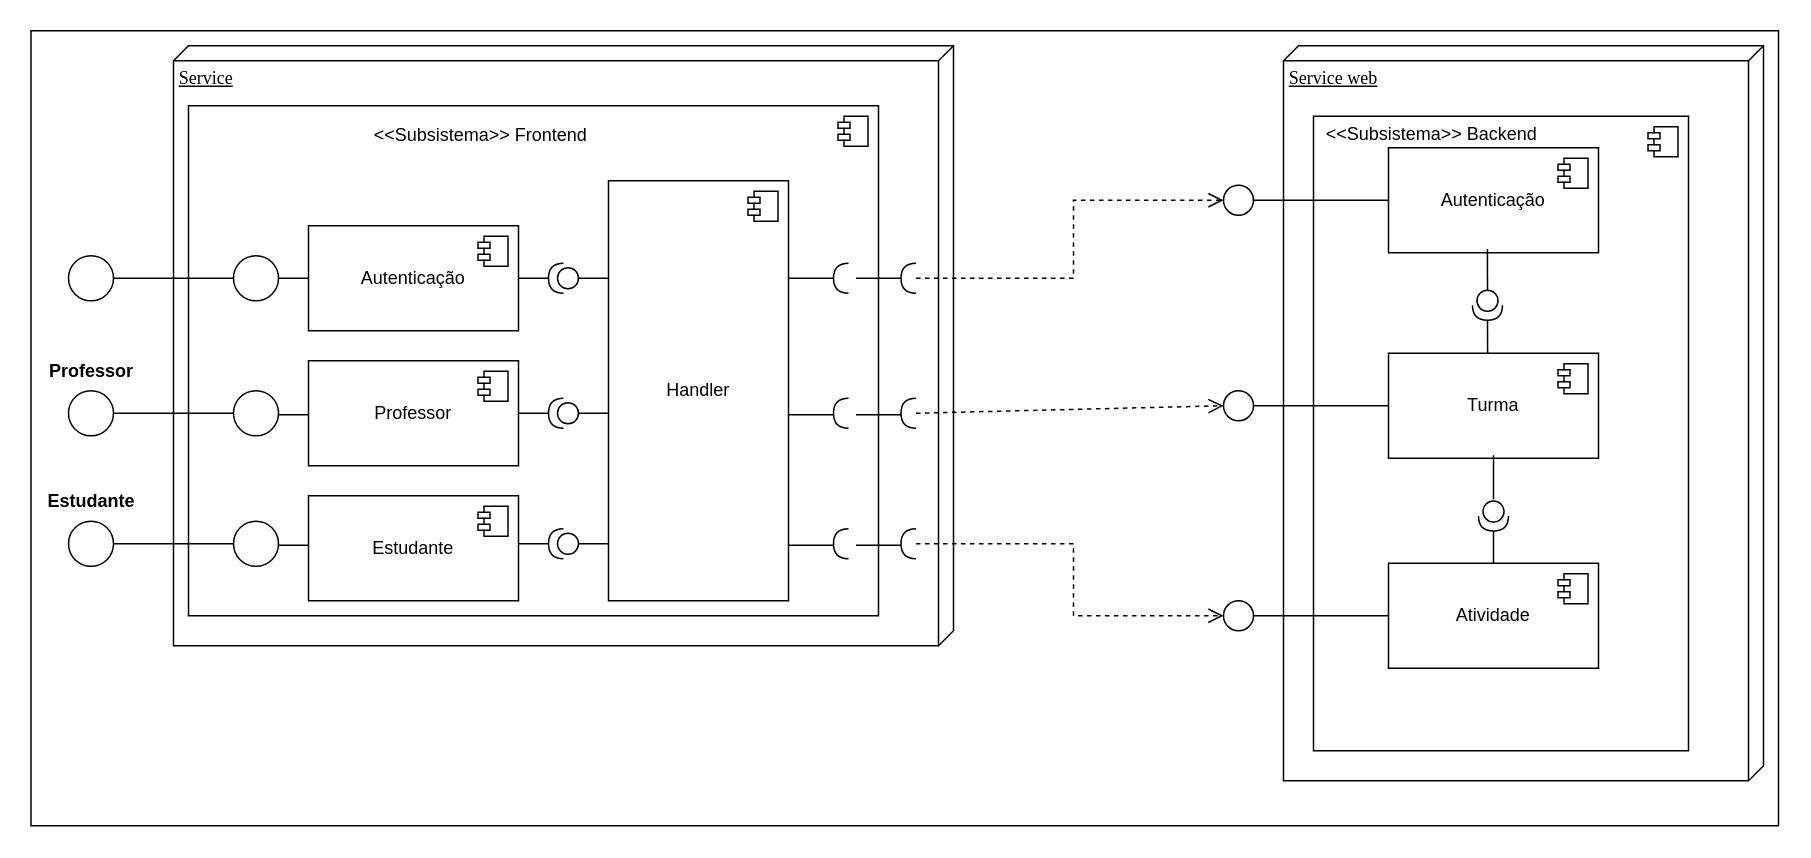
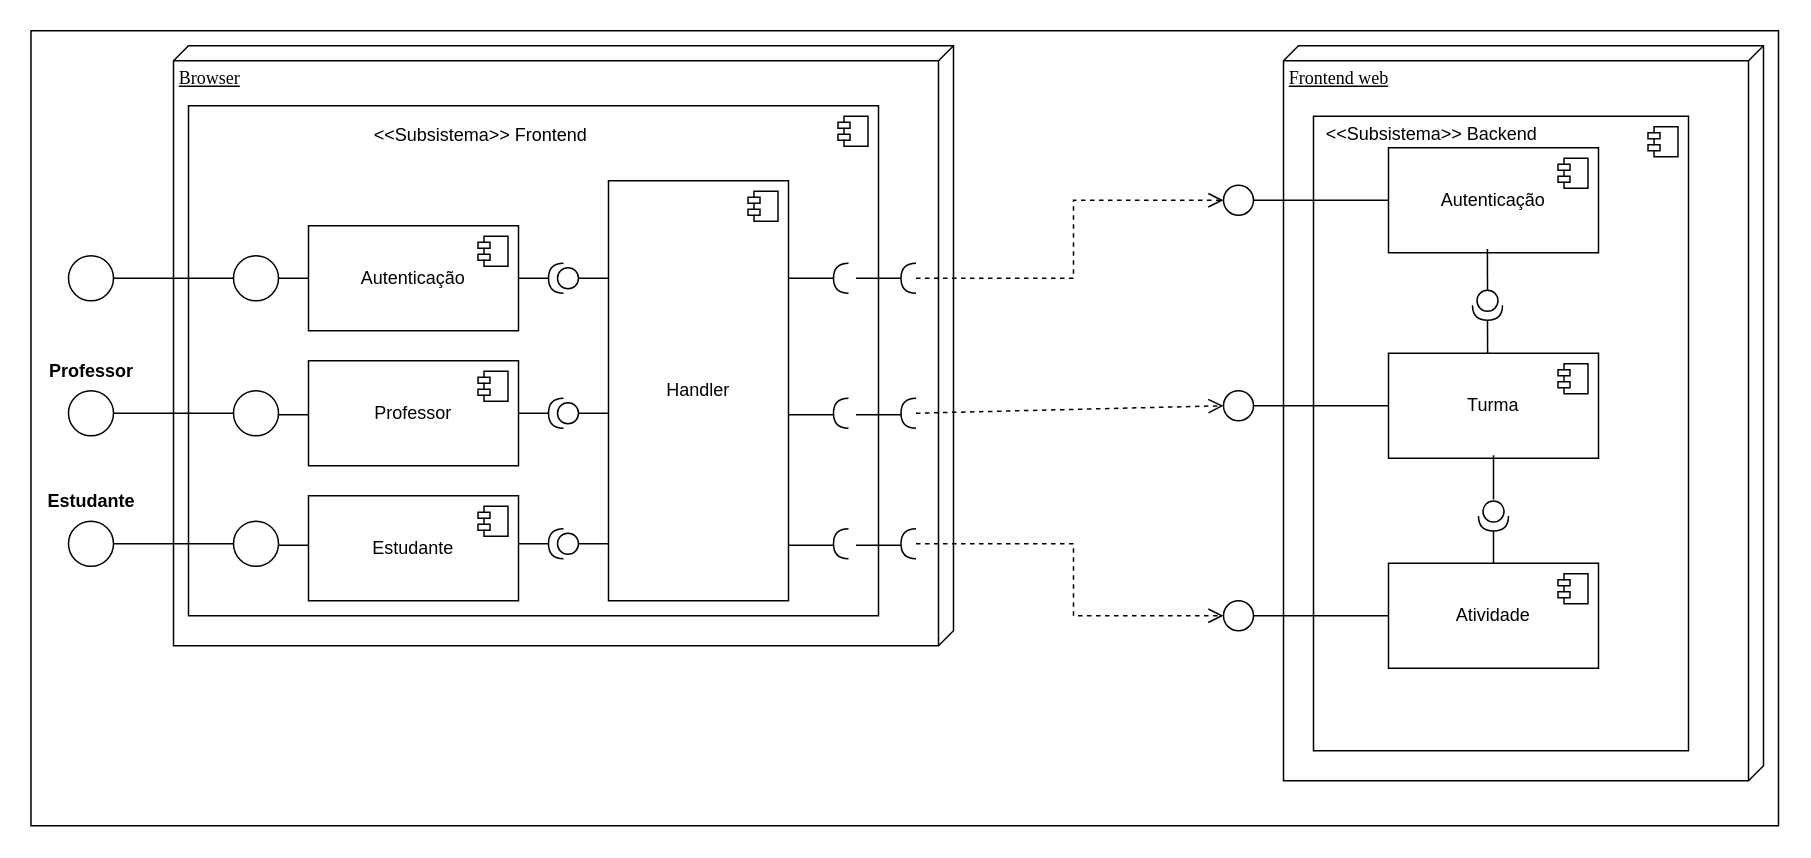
(212, 79) -> (215, 79)
(1340, 79) -> (1347, 79)
